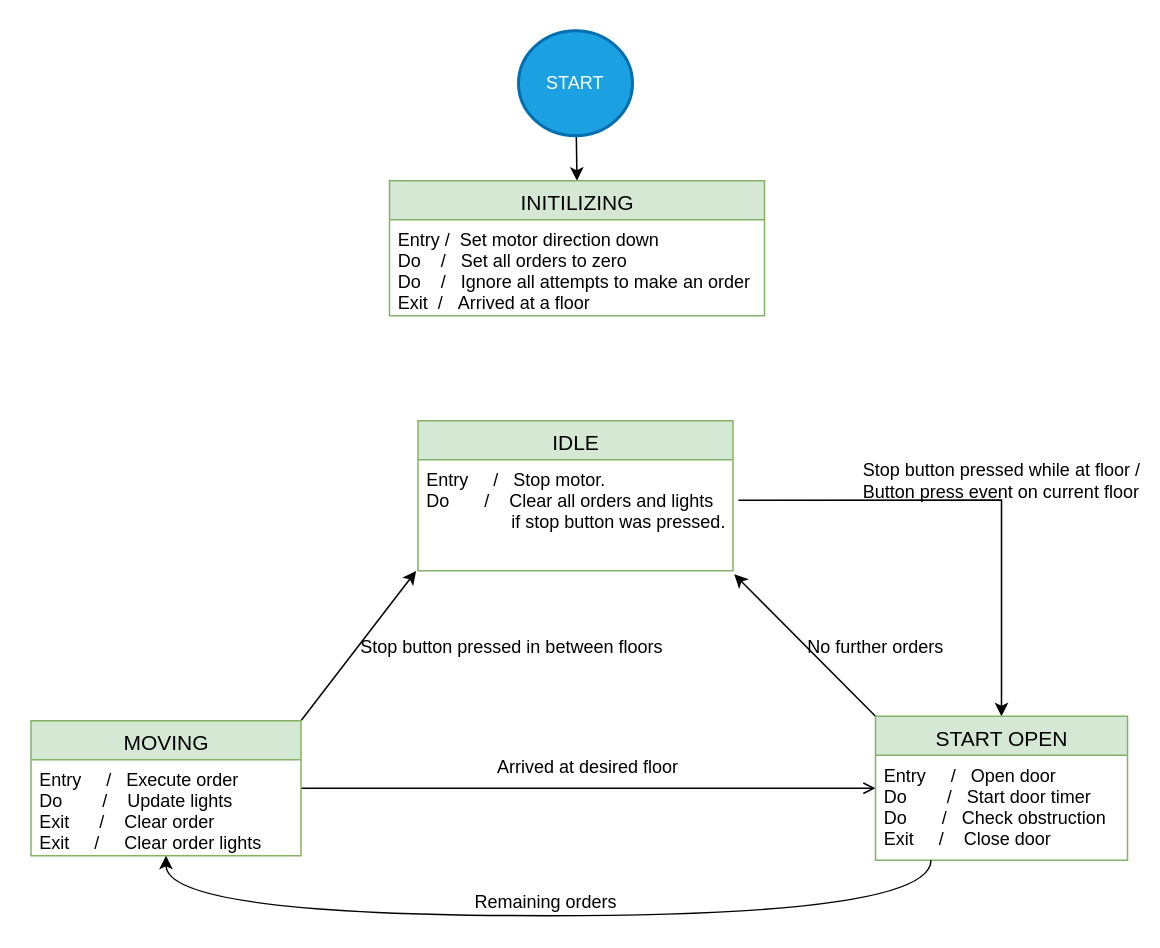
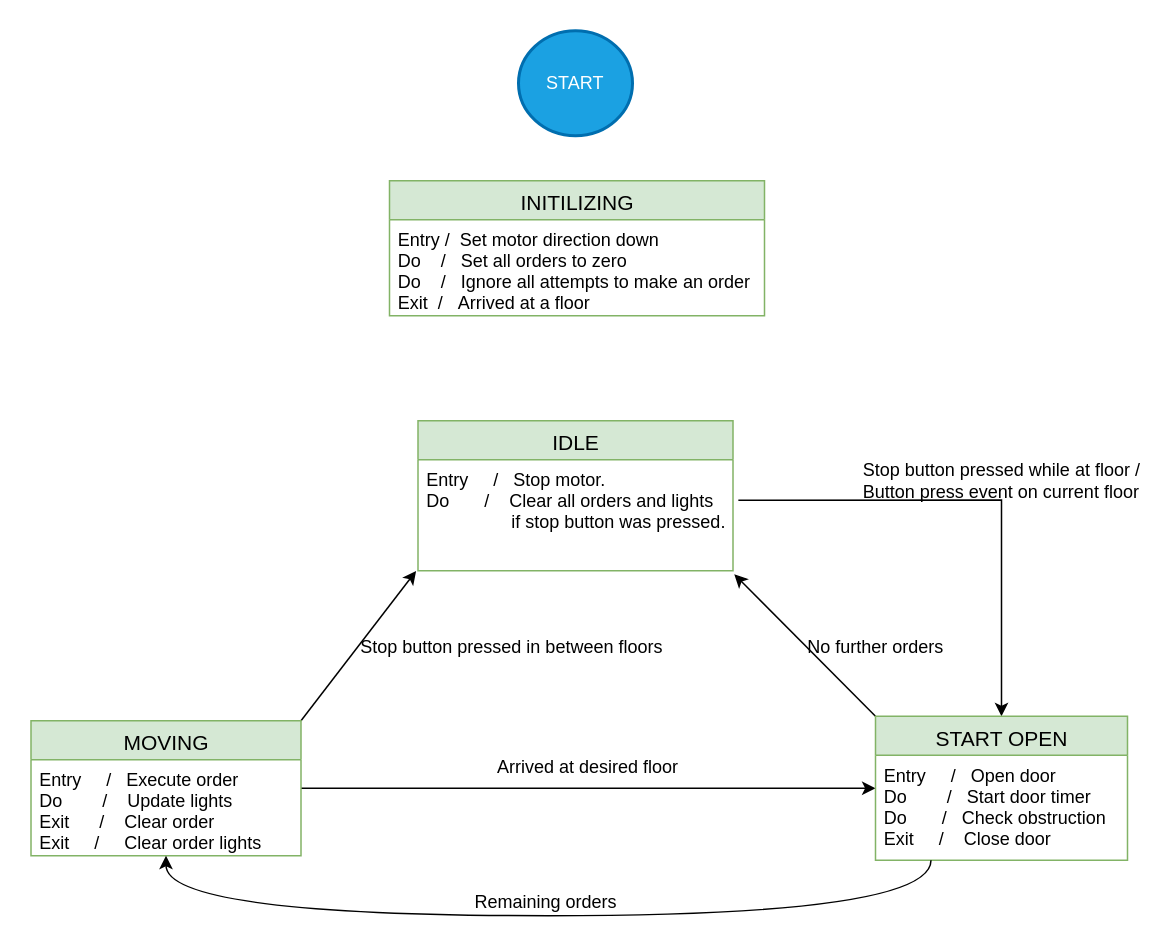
(576, 153) -> none
(866, 788) -> (864, 788)
